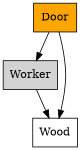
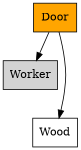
(41, 100) -> none
